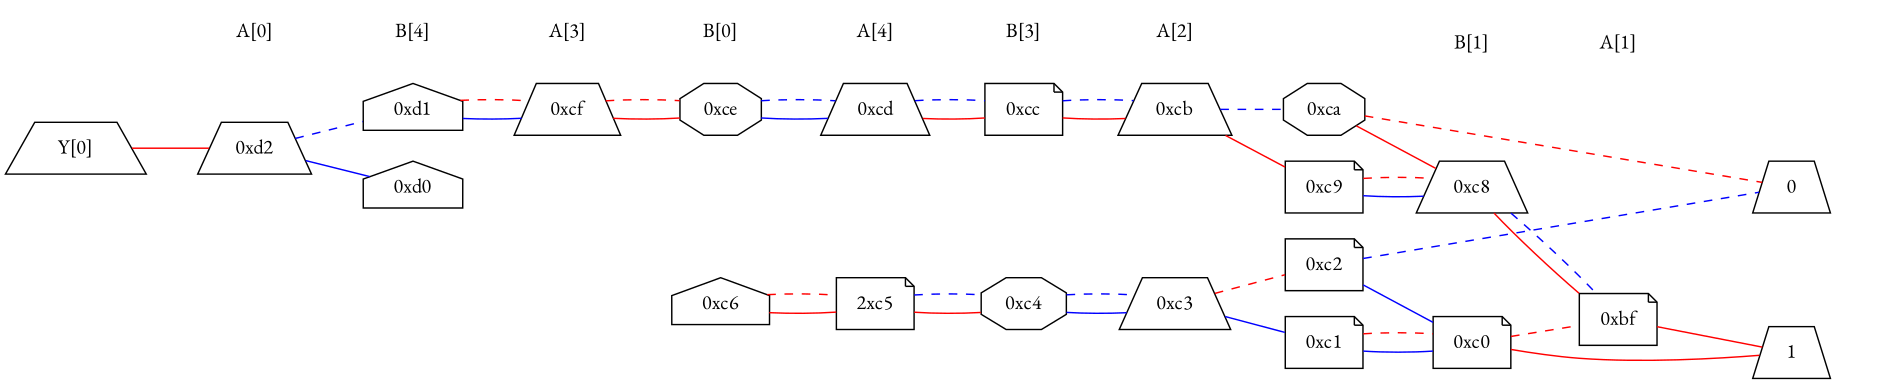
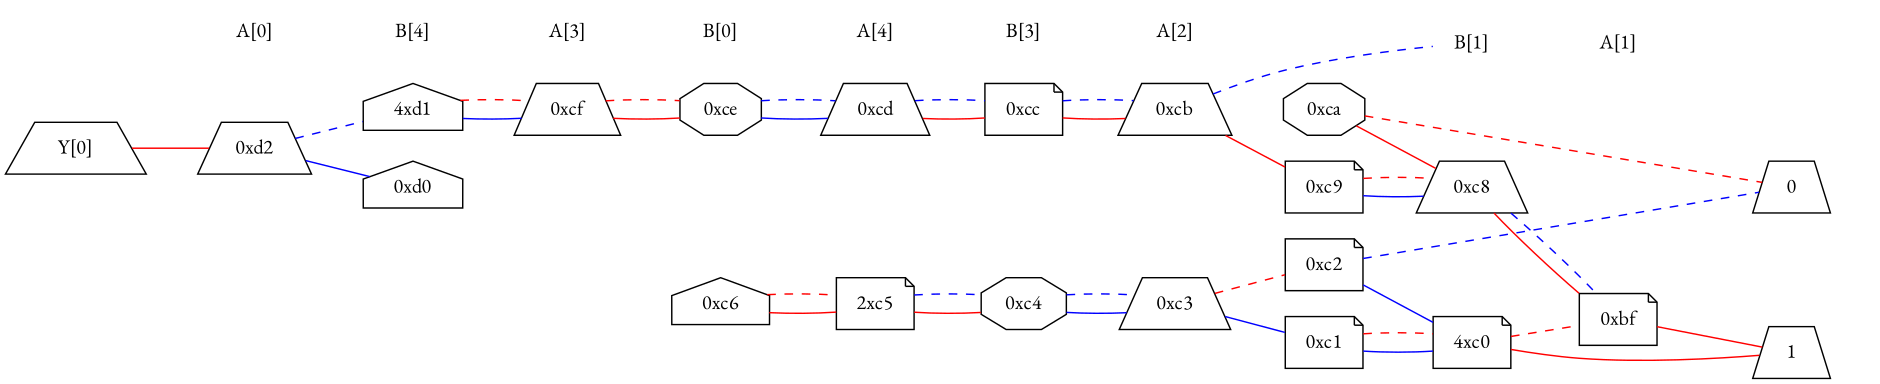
(413, 109) -> (413, 109)
(1252, 109) -> (1321, 62)
(1472, 342) -> (1472, 342)
